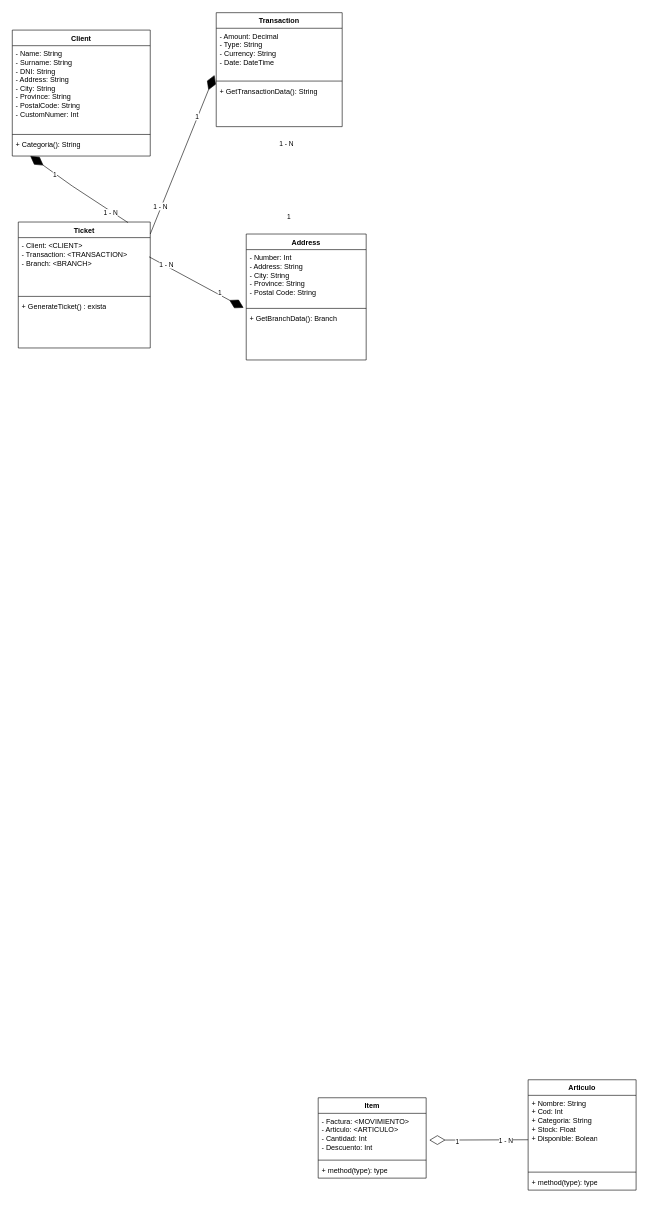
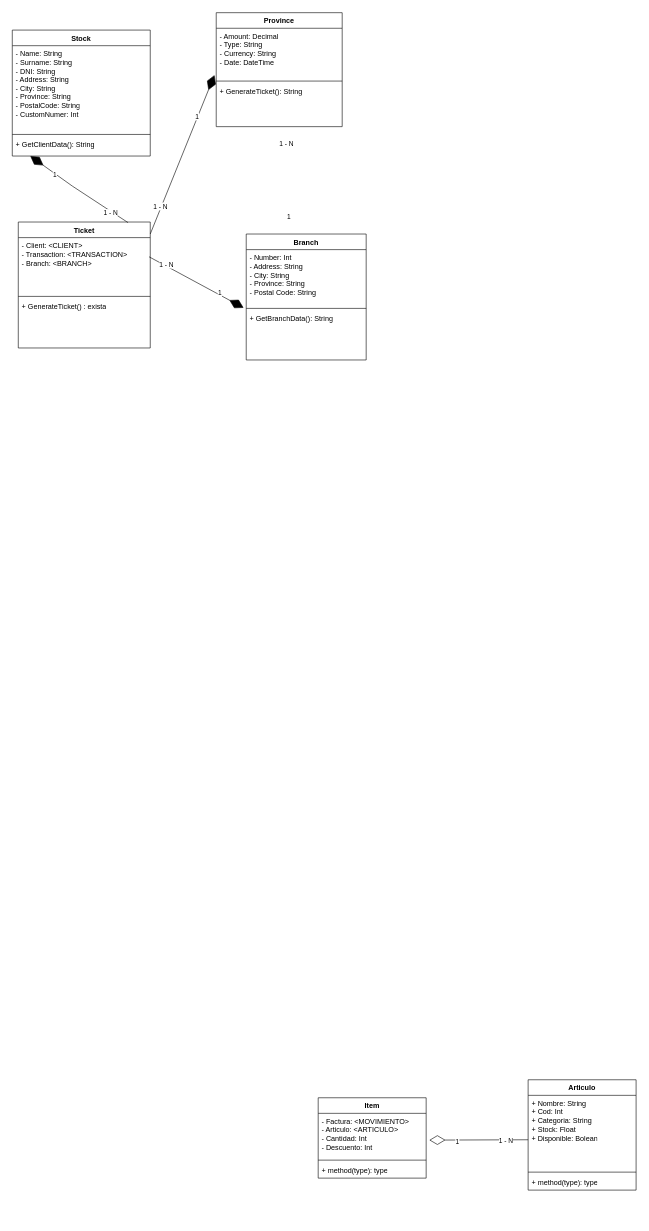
(279, 21) -> (279, 21)
(81, 38) -> (81, 38)
(277, 92) -> (269, 92)
(54, 145) -> (61, 145)
(306, 242) -> (306, 242)
(297, 319) -> (297, 319)
